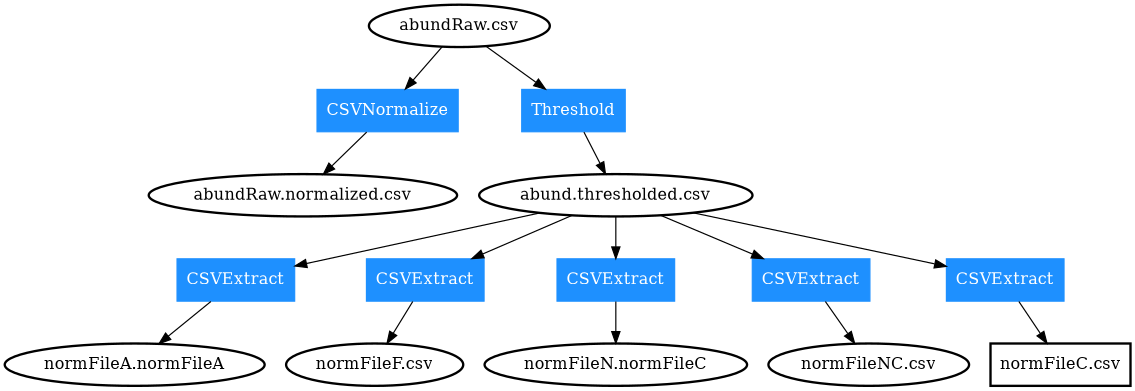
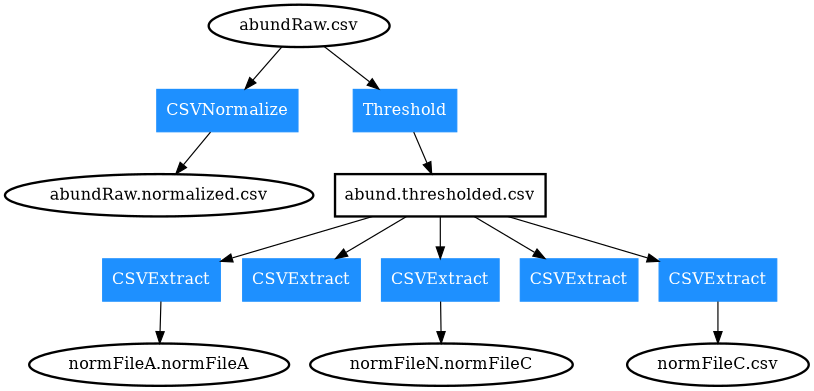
(616, 195) -> (440, 195)
(375, 365) -> none
(869, 365) -> none
(1061, 365) -> (718, 365)
